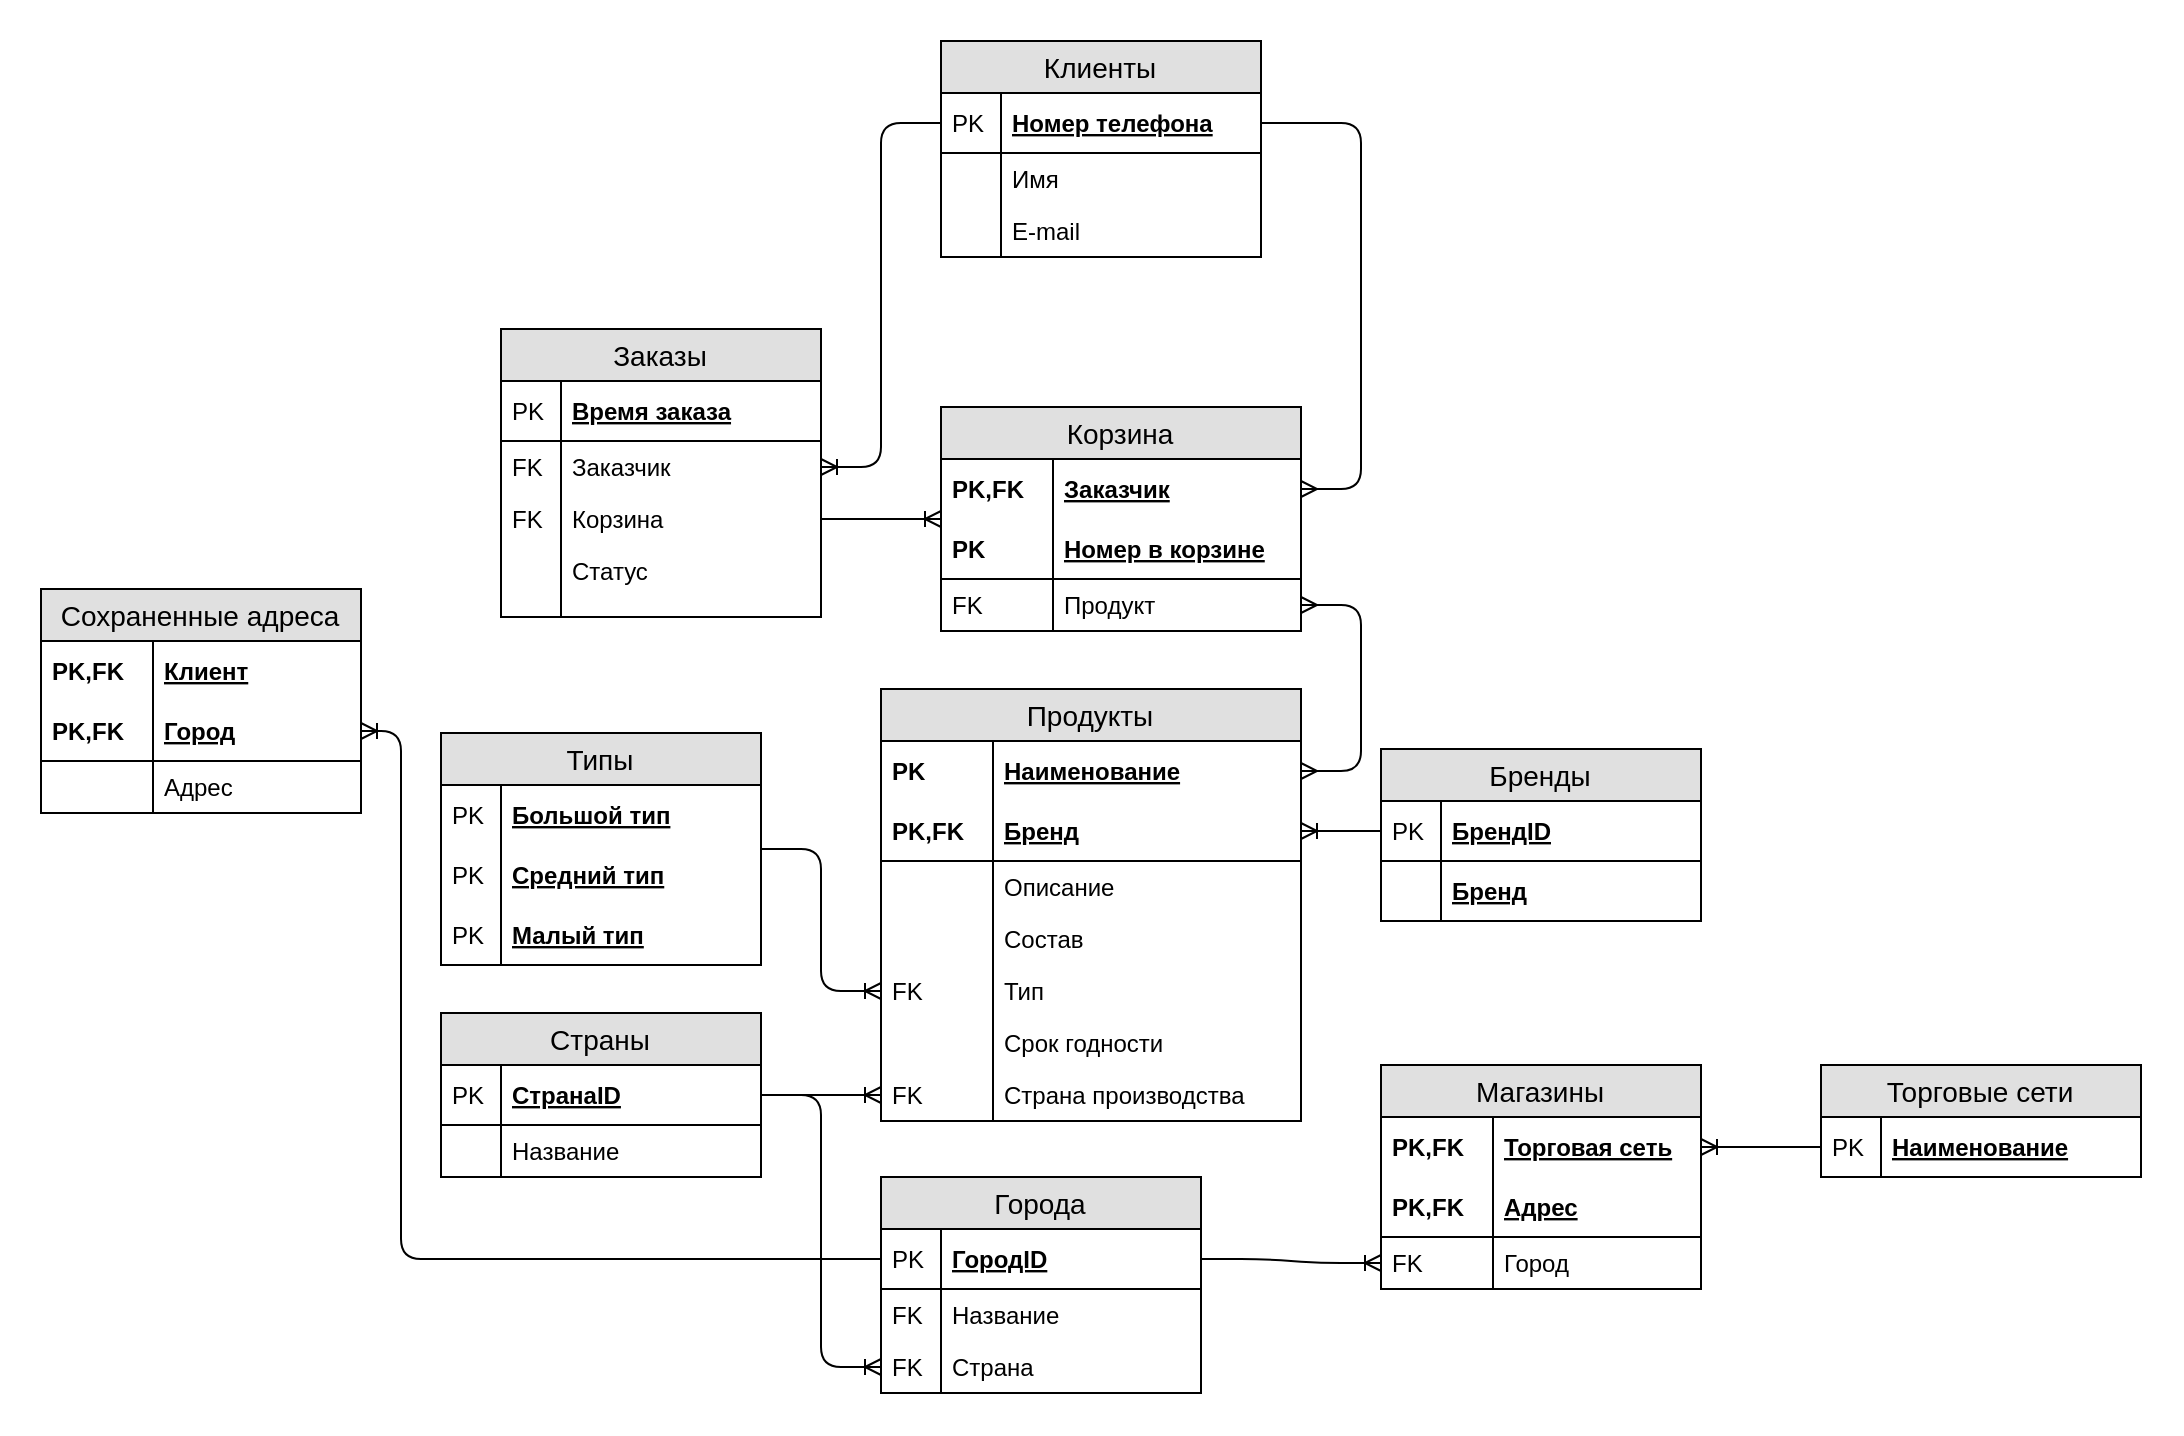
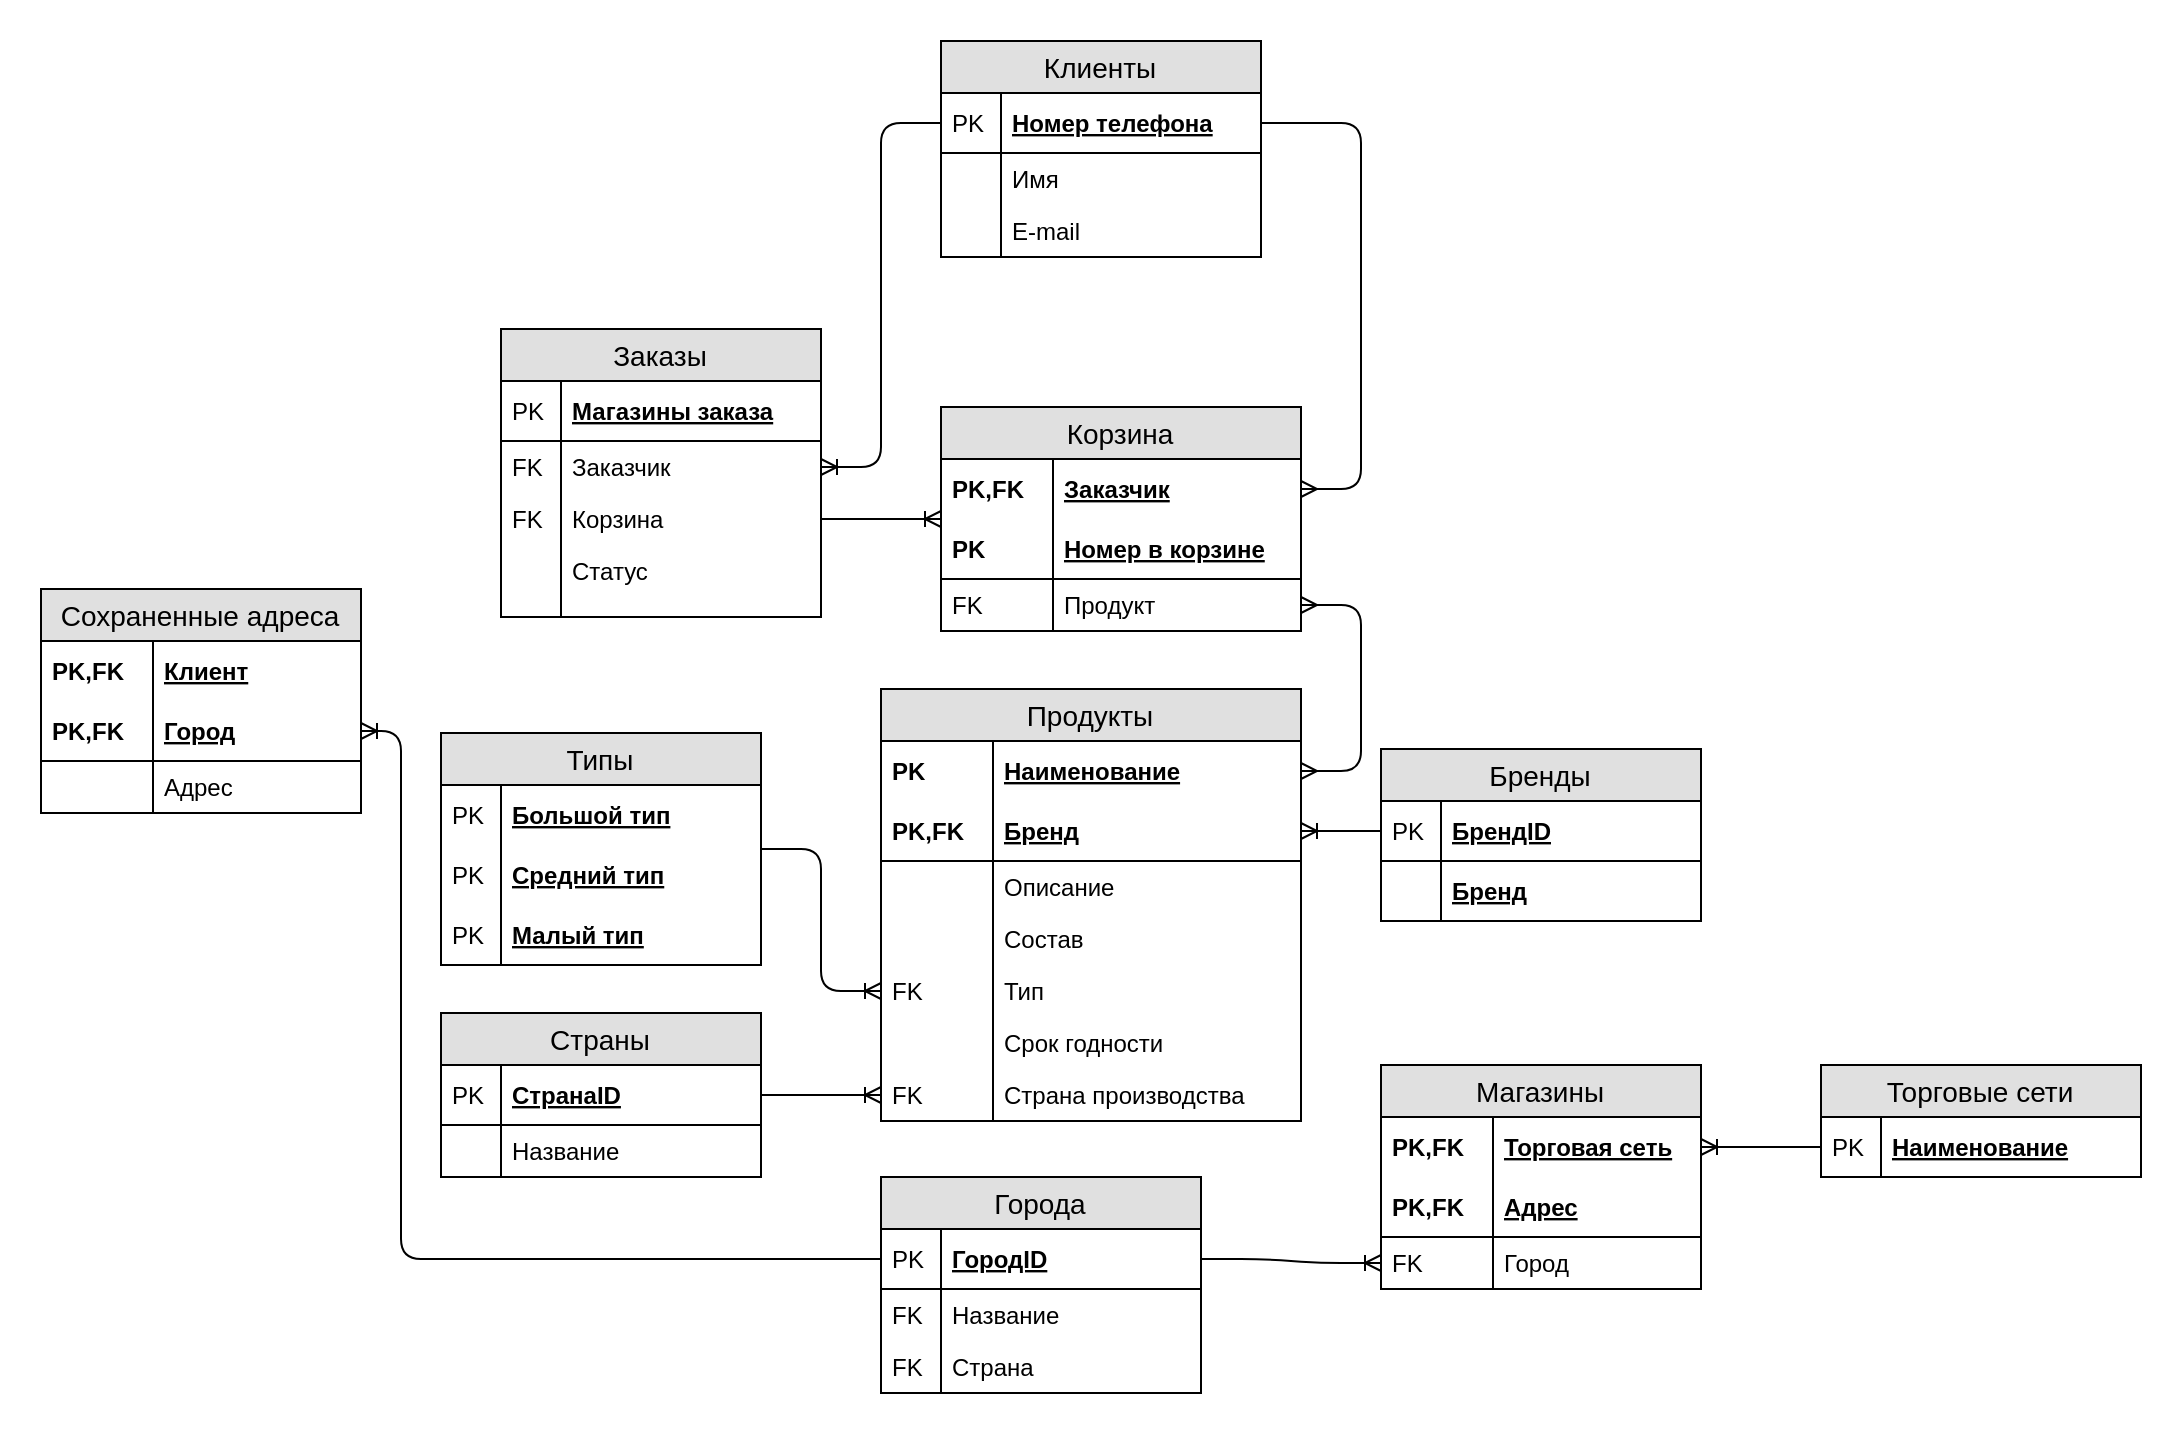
(650, 412) -> (670, 412)
(821, 1255) -> none
